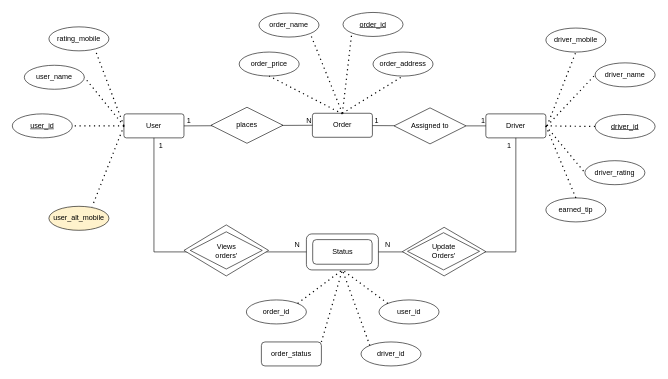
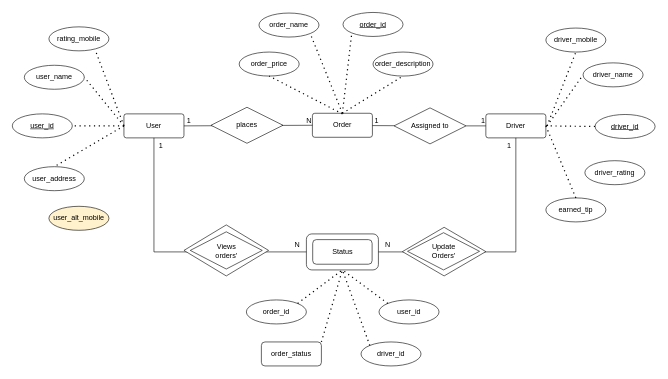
(403, 64) -> (403, 64)
(625, 75) -> (613, 75)
none -> (88, 147)
(566, 150) -> none
(107, 169) -> none
none -> (54, 179)
